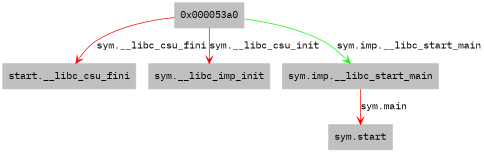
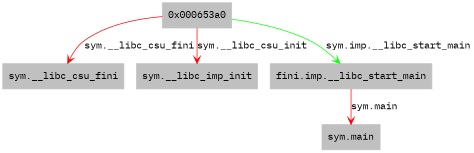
(209, 15) -> (197, 15)
(69, 76) -> (63, 76)
(360, 76) -> (351, 76)
(360, 137) -> (351, 137)
